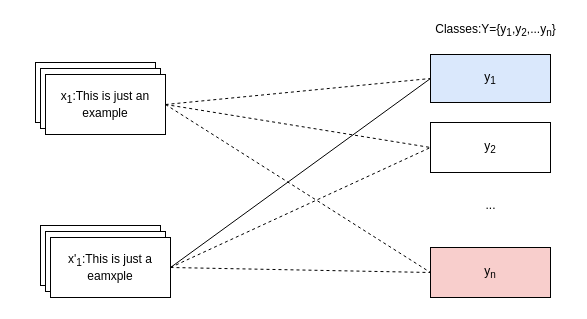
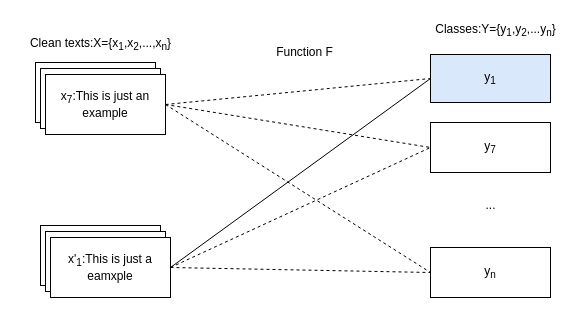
none -> (101, 45)
none -> (305, 53)
(106, 105) -> (106, 105)
(491, 148) -> (491, 148)
(491, 273) -> (491, 273)
